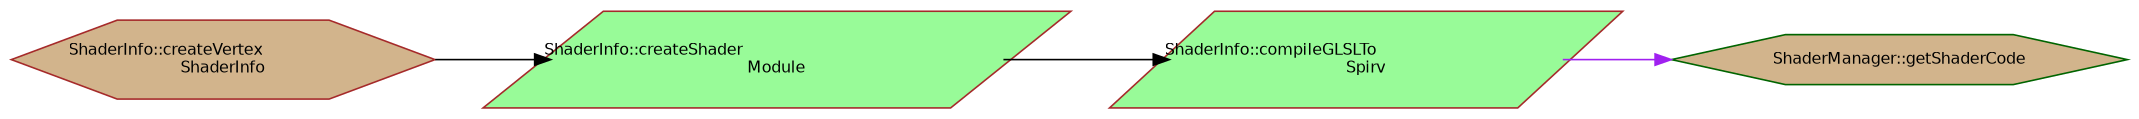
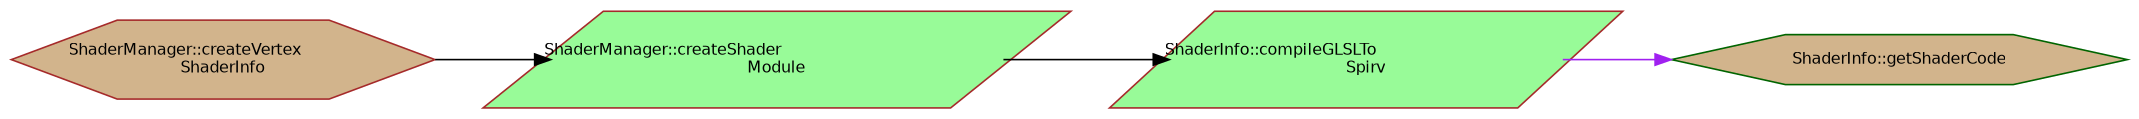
(223, 60) -> (223, 60)
(777, 60) -> (777, 60)
(1899, 60) -> (1899, 60)
